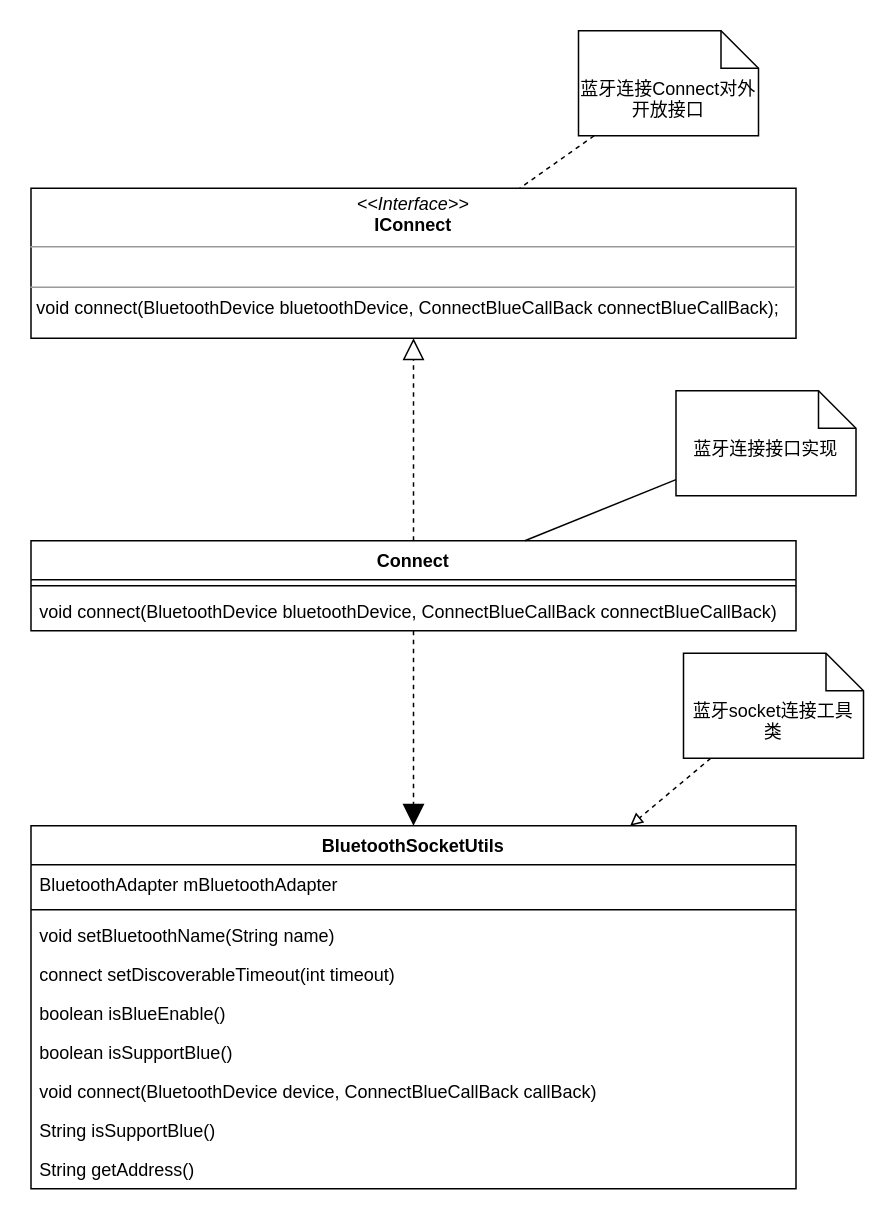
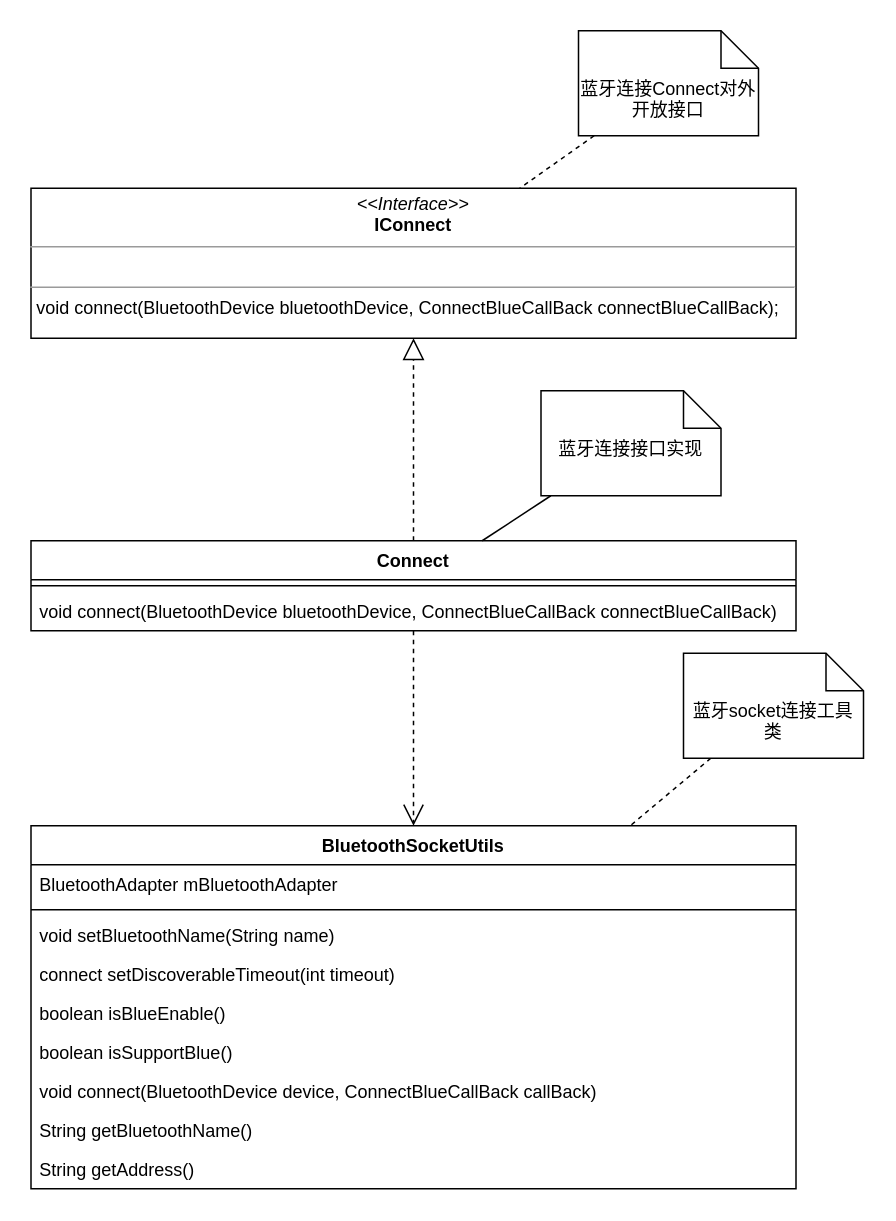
(766, 443) -> (631, 443)
(413, 803) -> (413, 811)
(641, 817) -> (636, 821)
(141, 1131) -> (158, 1131)
